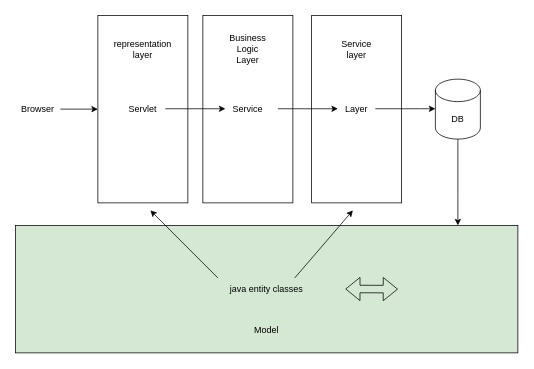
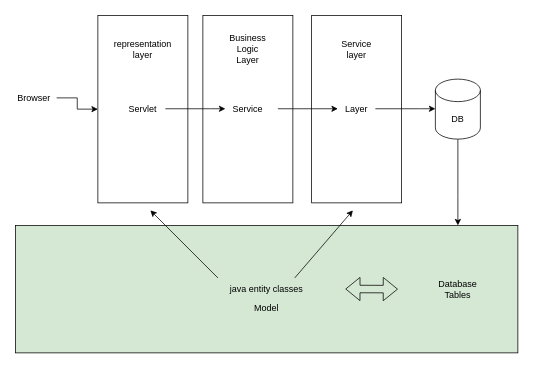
(38, 109) -> (34, 98)
none -> (458, 289)
(267, 330) -> (267, 308)
